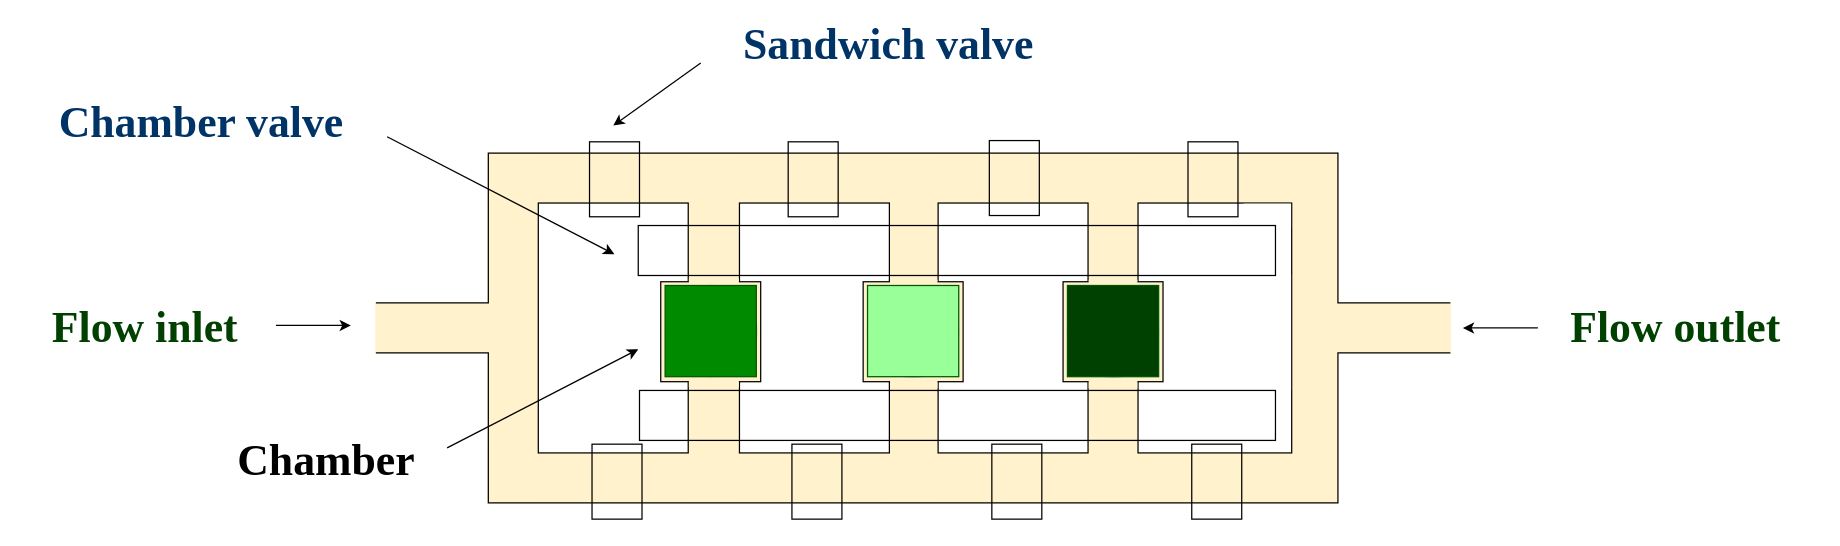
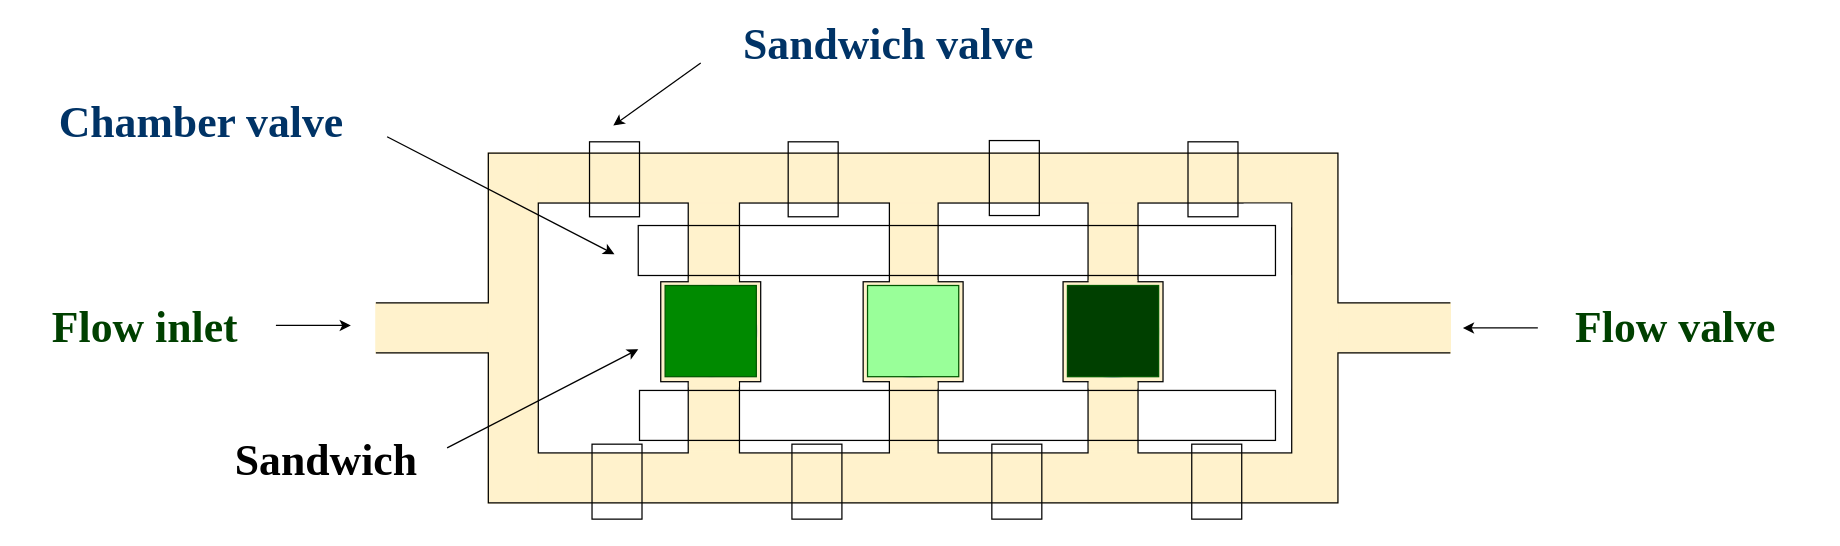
(1676, 328) -> (1676, 328)
(326, 461) -> (326, 461)
